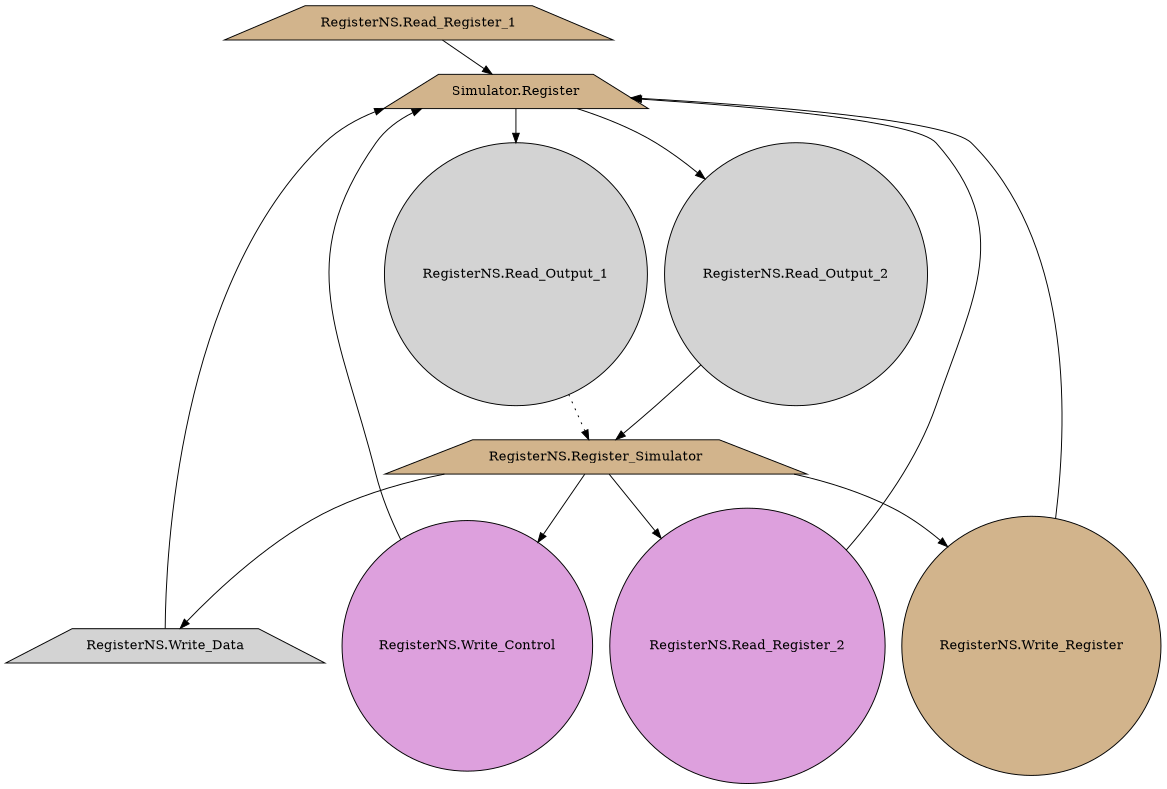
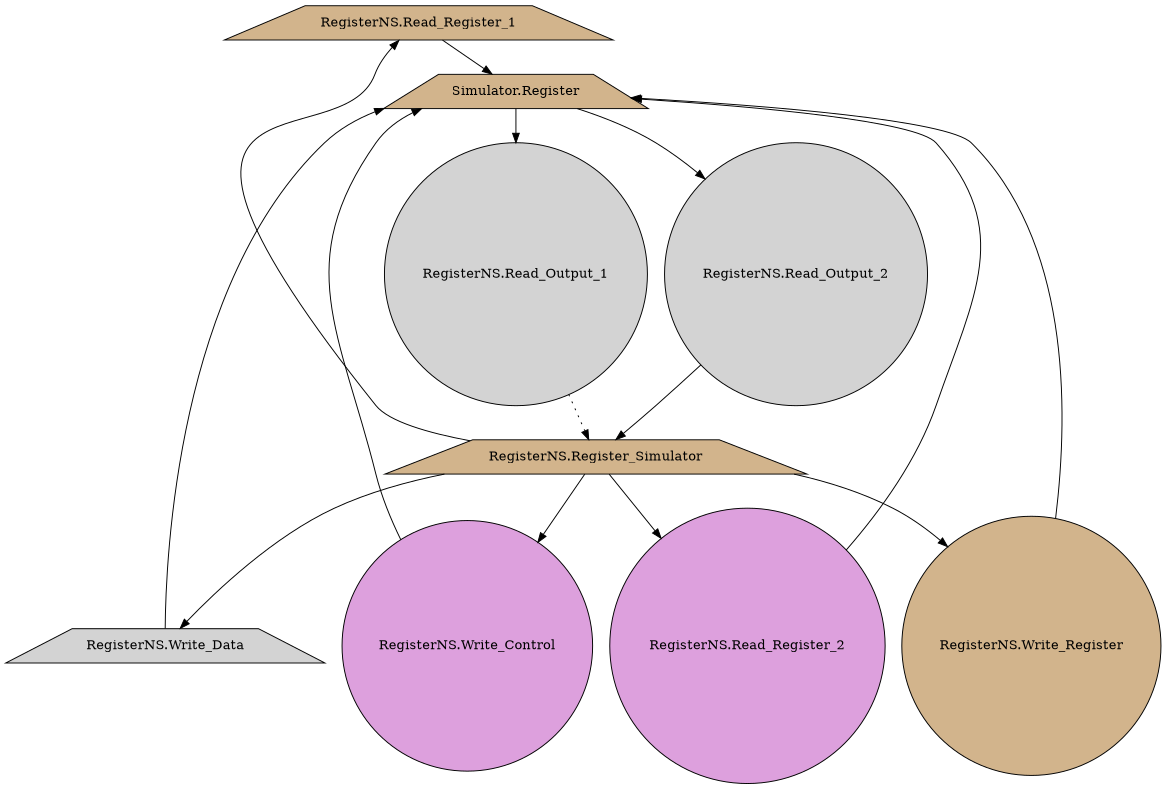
none -> (269, 250)
